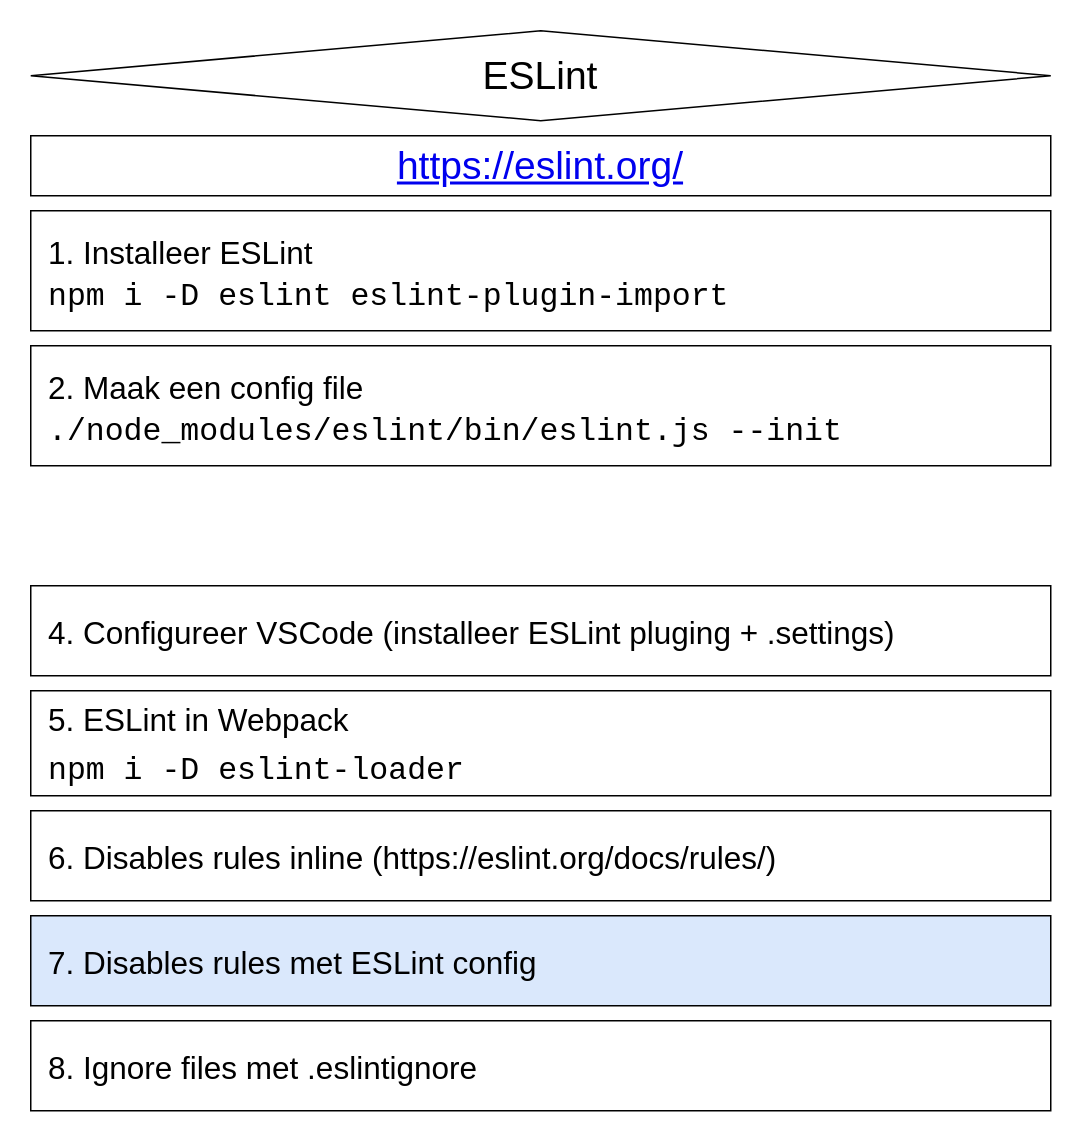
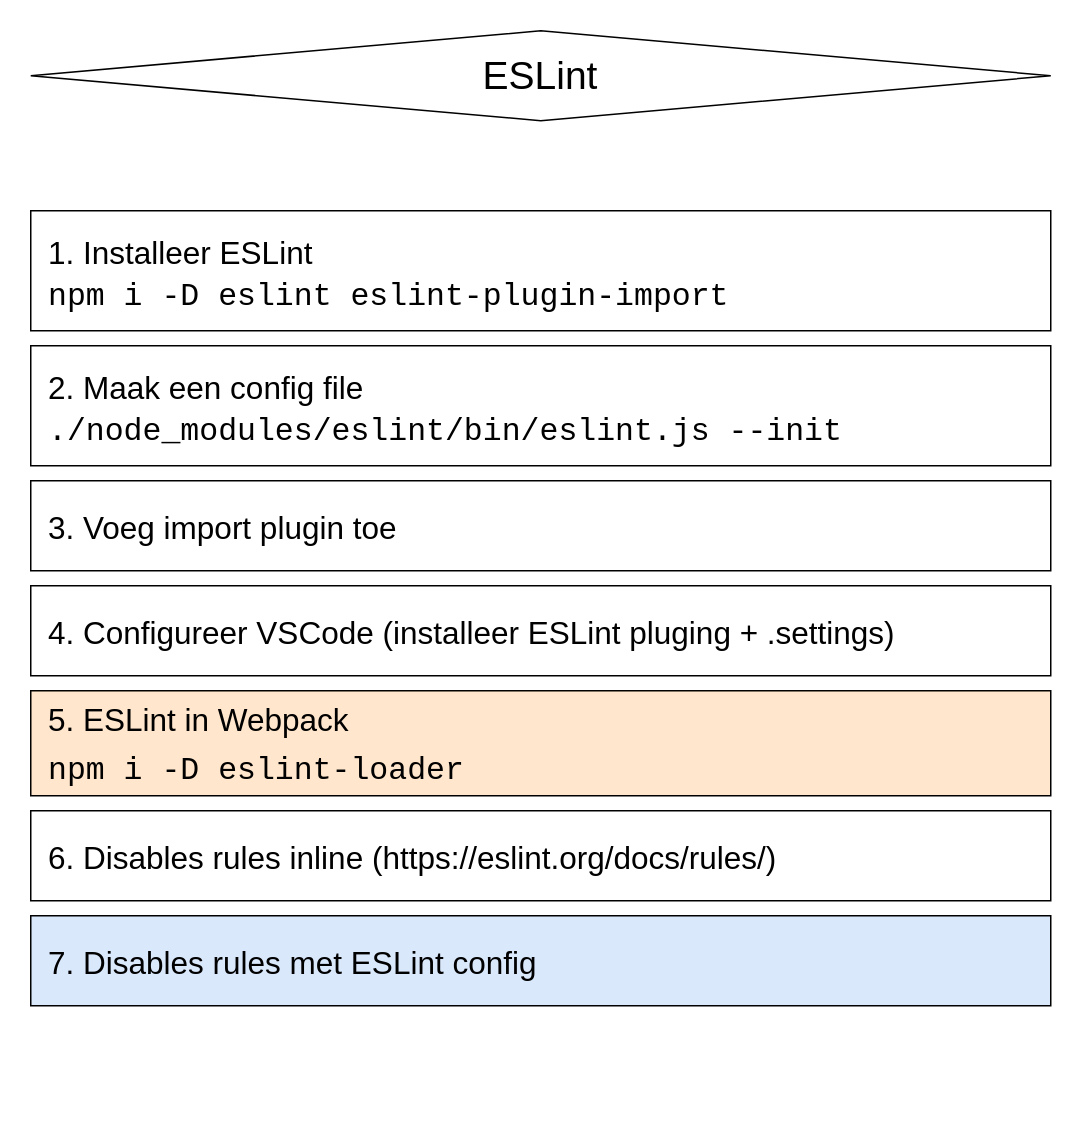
(541, 166) -> none
none -> (541, 526)
(541, 743) -> (541, 743)
(541, 1066) -> none
